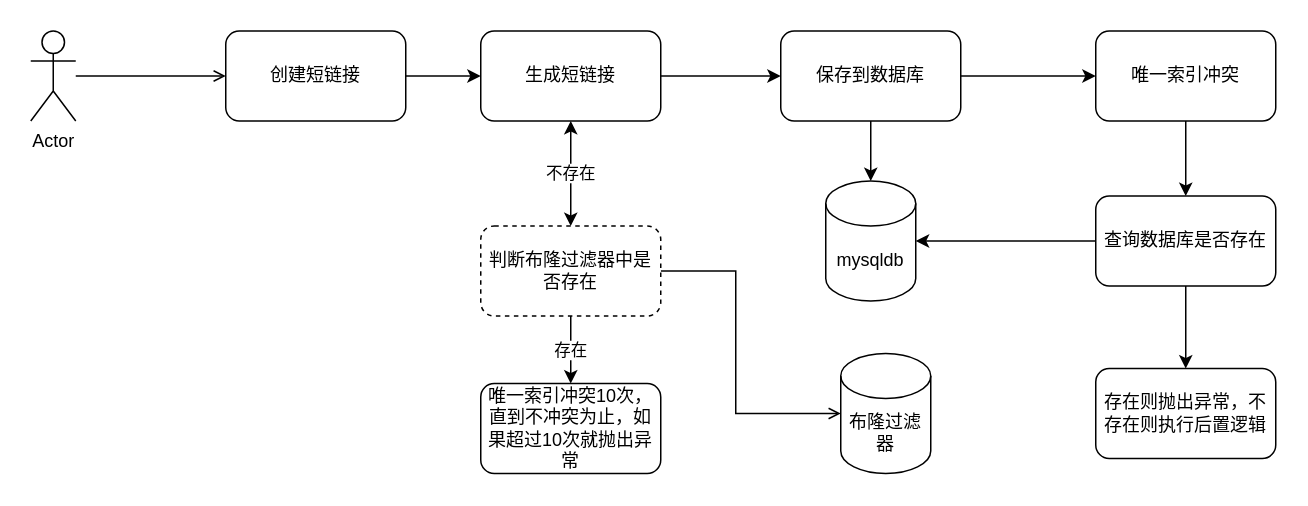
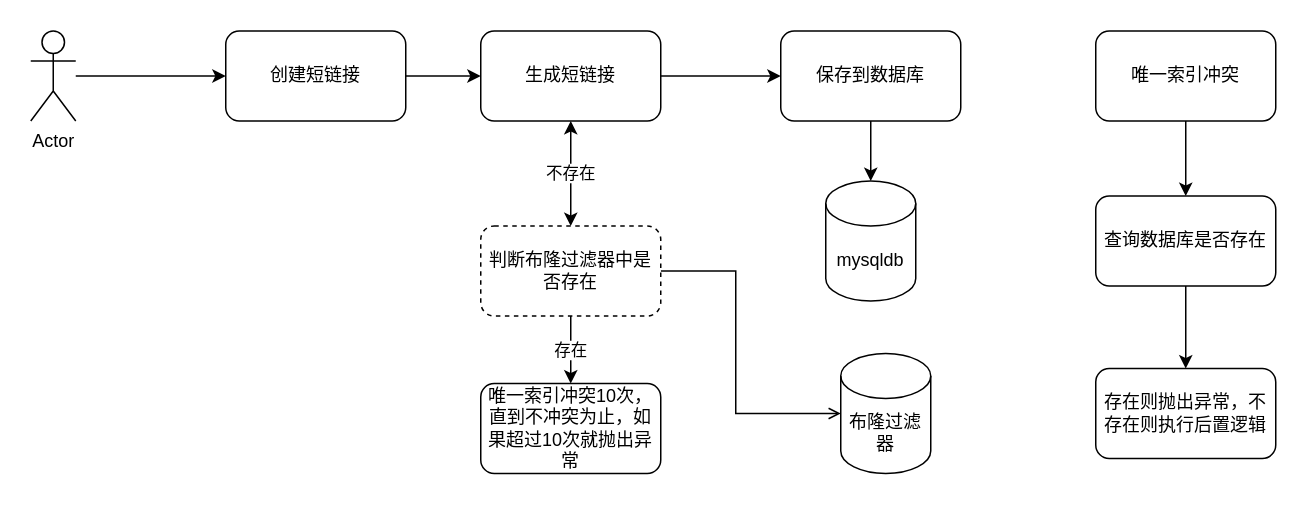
(216, 76) -> (214, 76)
(1023, 76) -> none
(1011, 241) -> none
